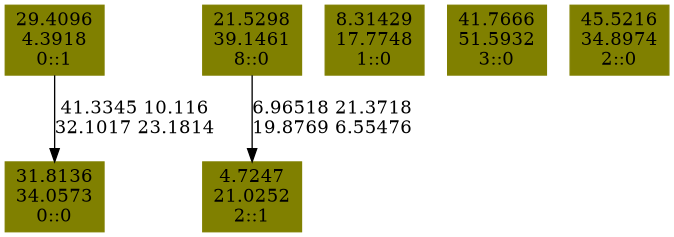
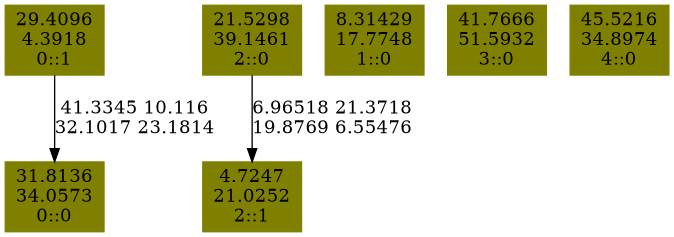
(252, 40) -> (252, 40)
(619, 40) -> (619, 40)
